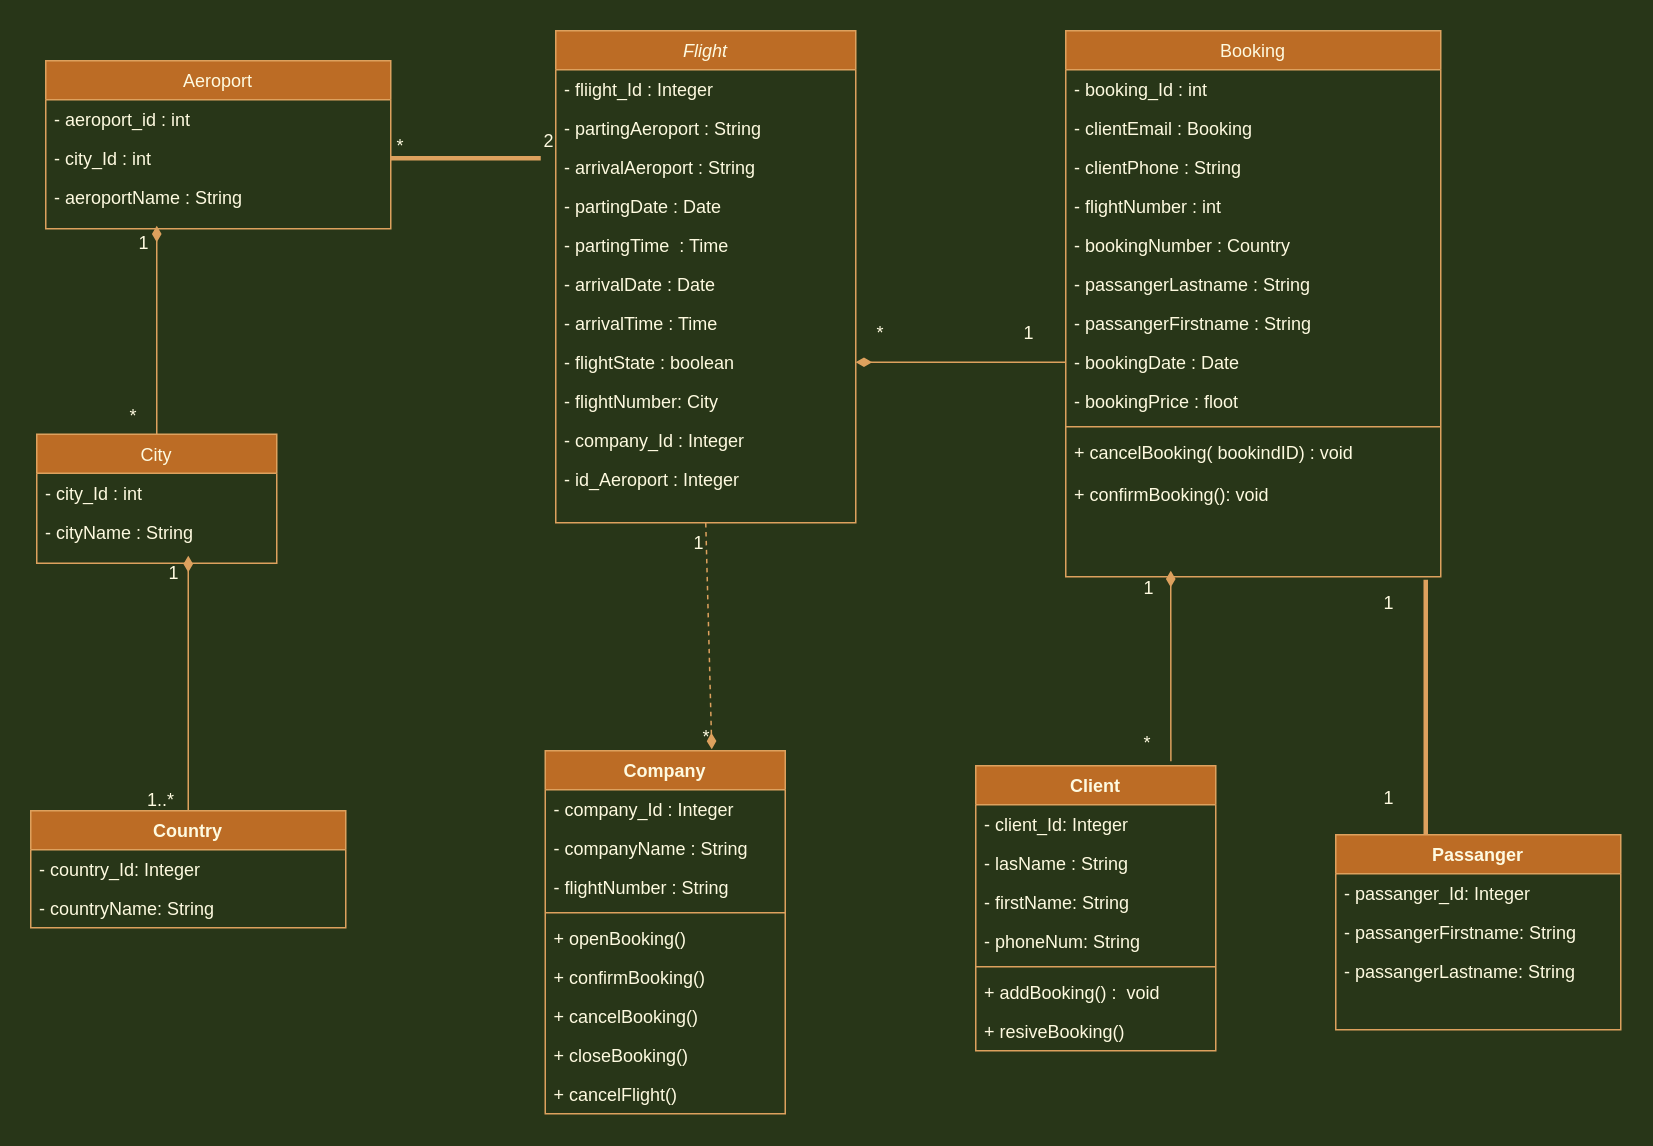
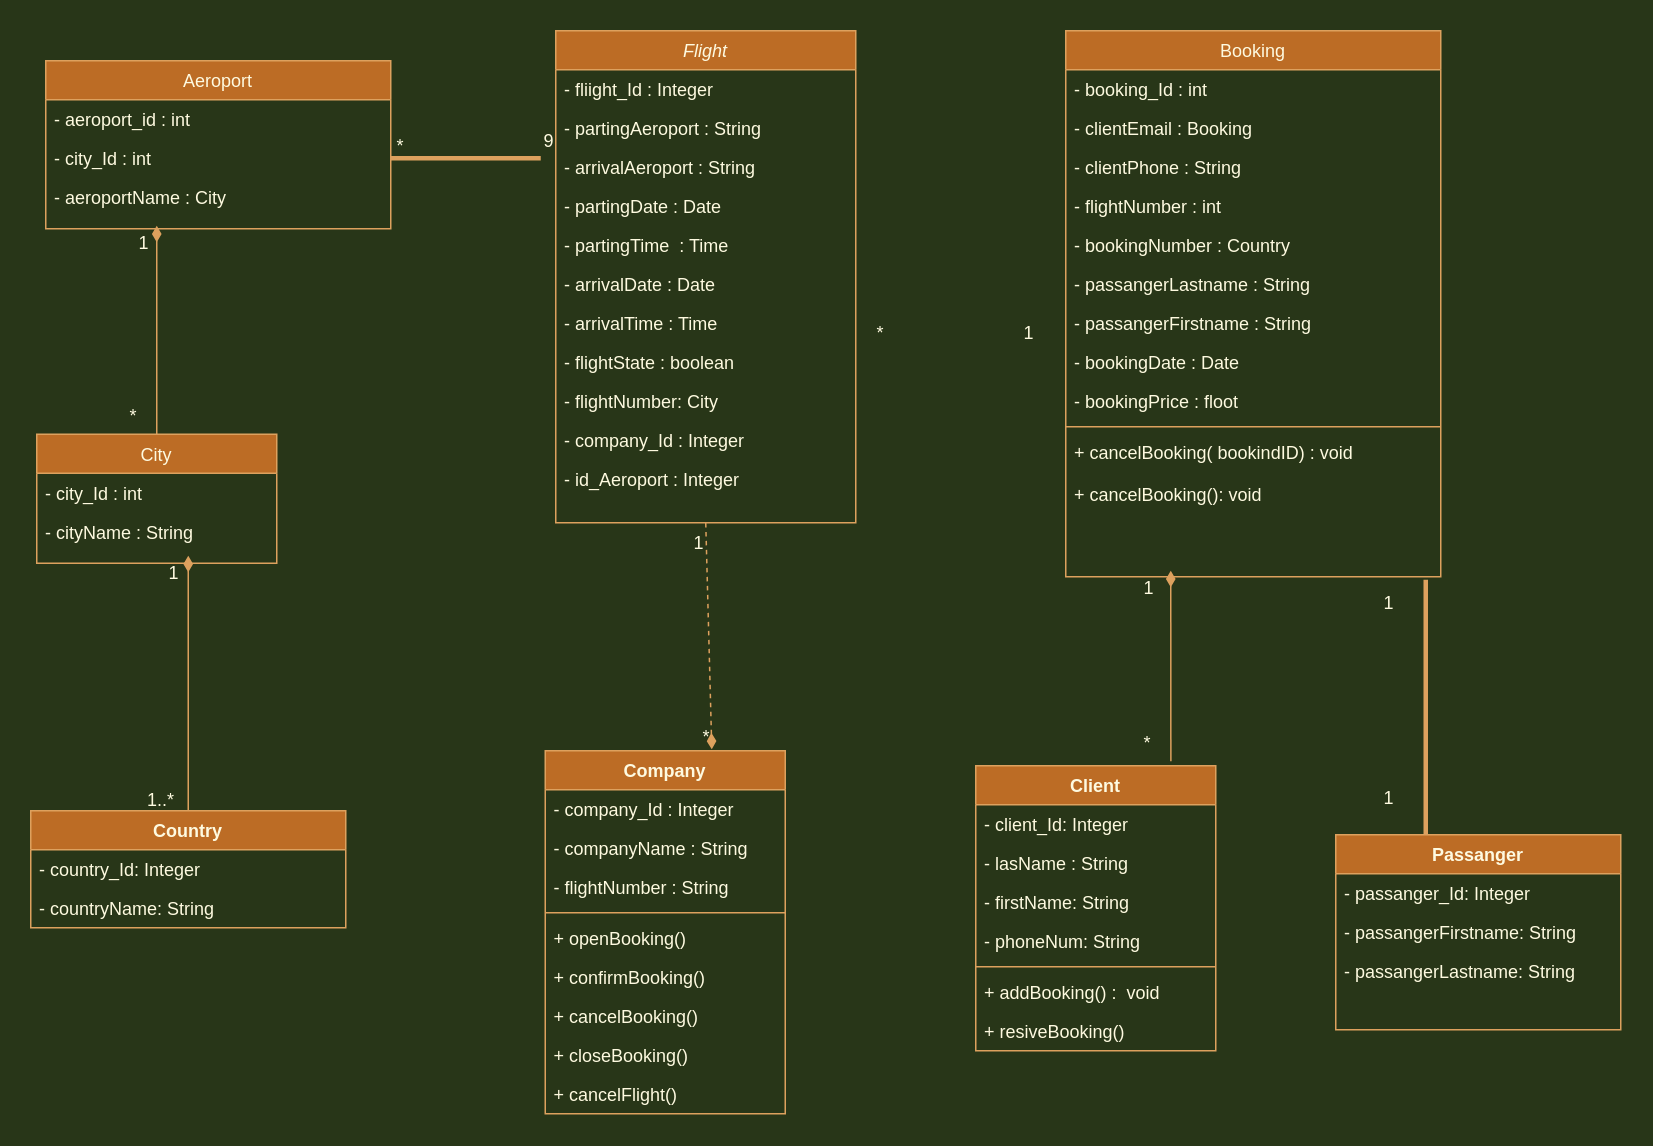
(548, 141) -> (548, 141)
(158, 198) -> (148, 198)
(967, 362) -> none
(1181, 495) -> (1176, 495)
